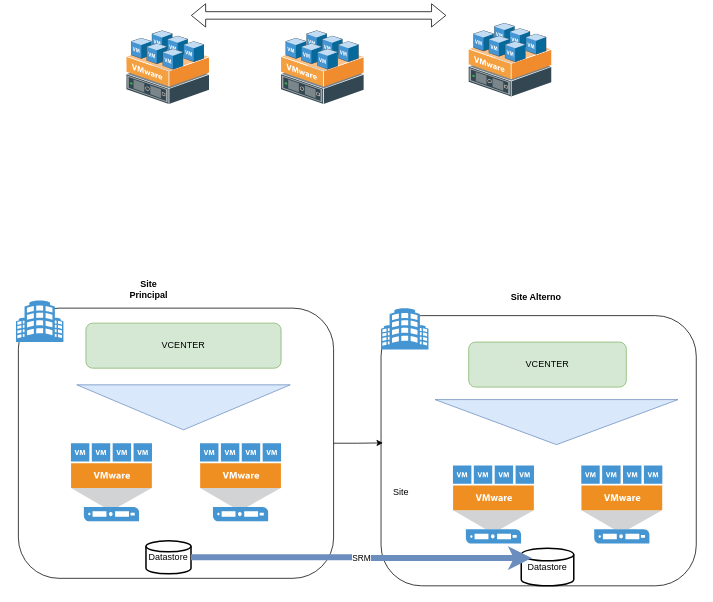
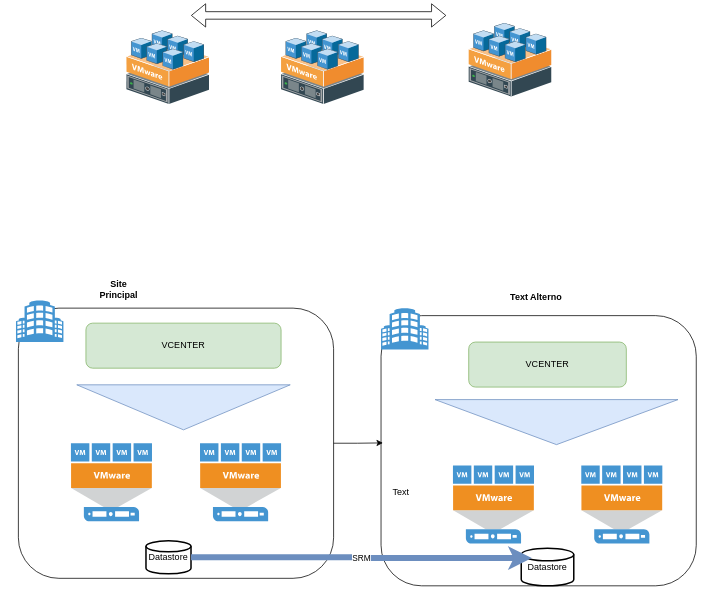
(149, 289) -> (119, 289)
(536, 297) -> (536, 297)
(401, 492) -> (401, 492)
